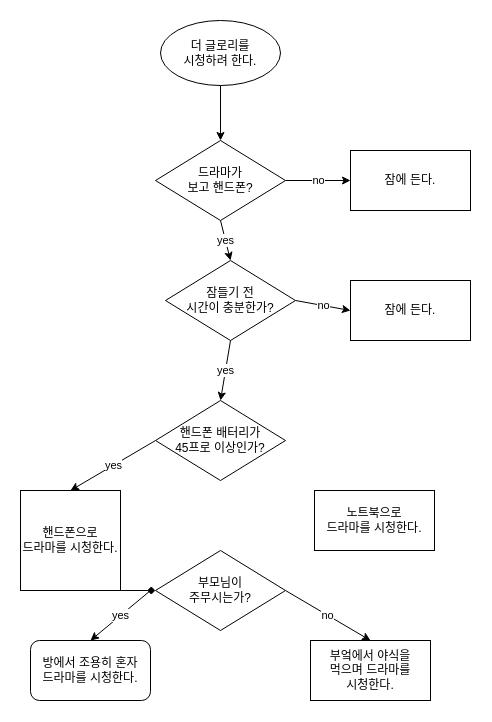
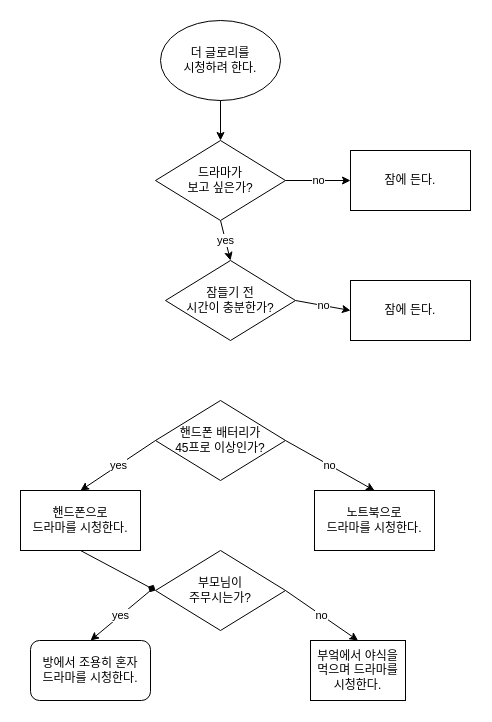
(221, 53) -> (221, 61)
(221, 181) -> (221, 181)
(226, 367) -> none
none -> (327, 464)
(71, 541) -> (81, 521)
(371, 671) -> (358, 671)
